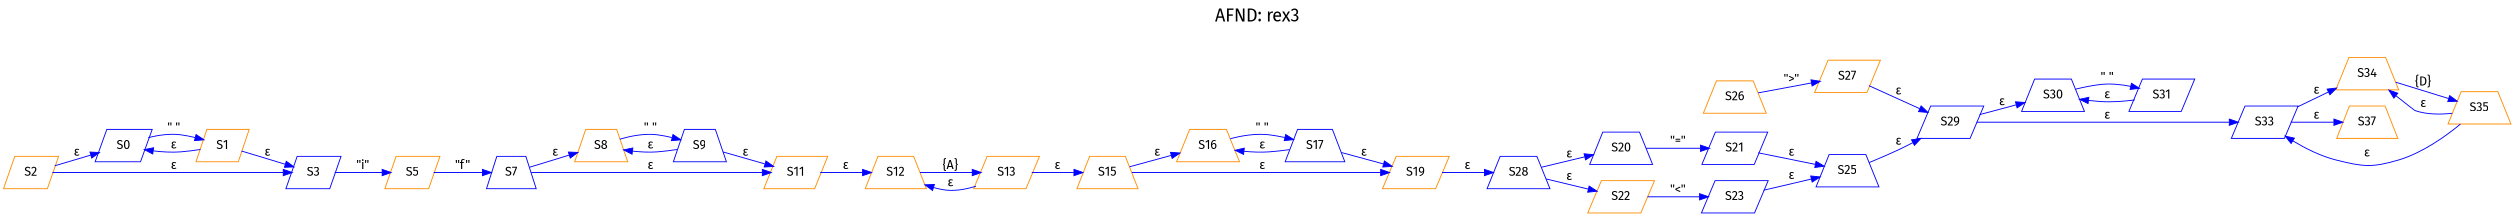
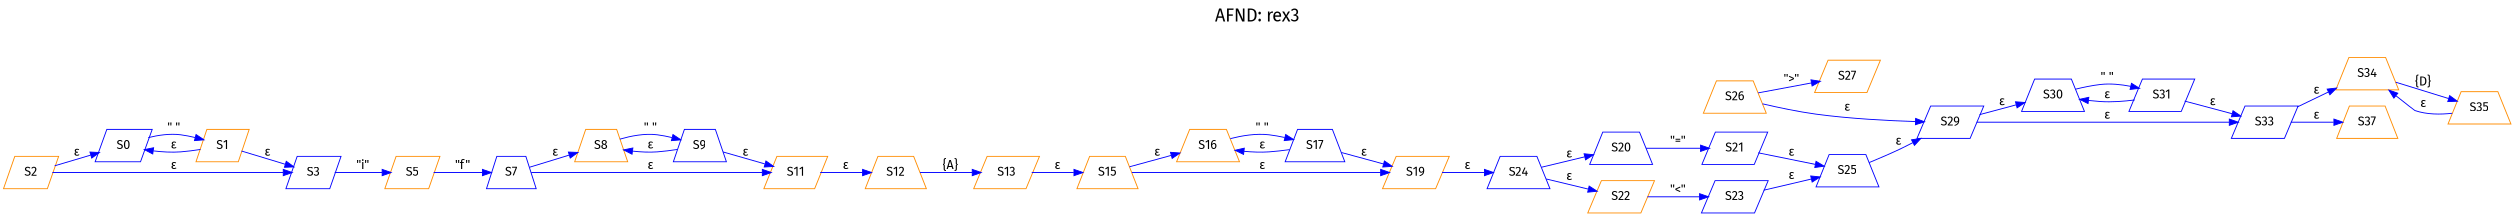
(1894, 97) -> (1838, 117)
(2380, 165) -> (2208, 107)
(1518, 173) -> (1518, 173)
(955, 190) -> none
